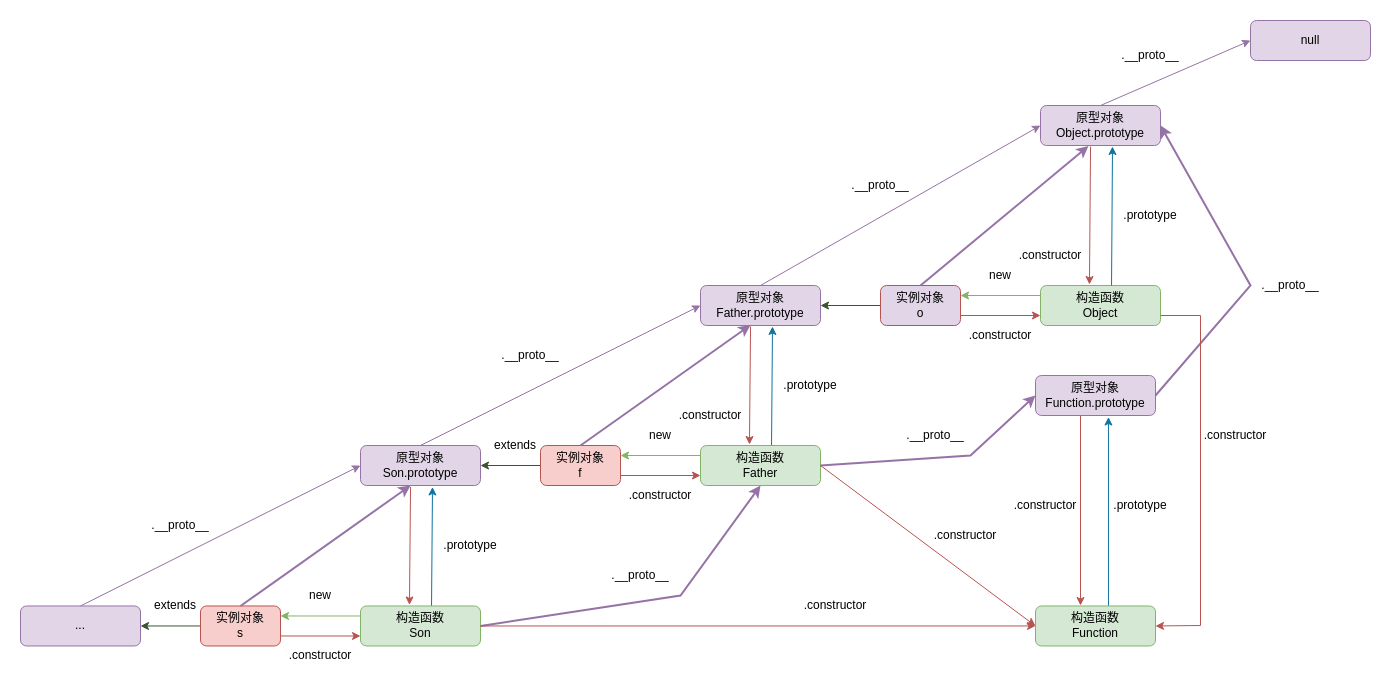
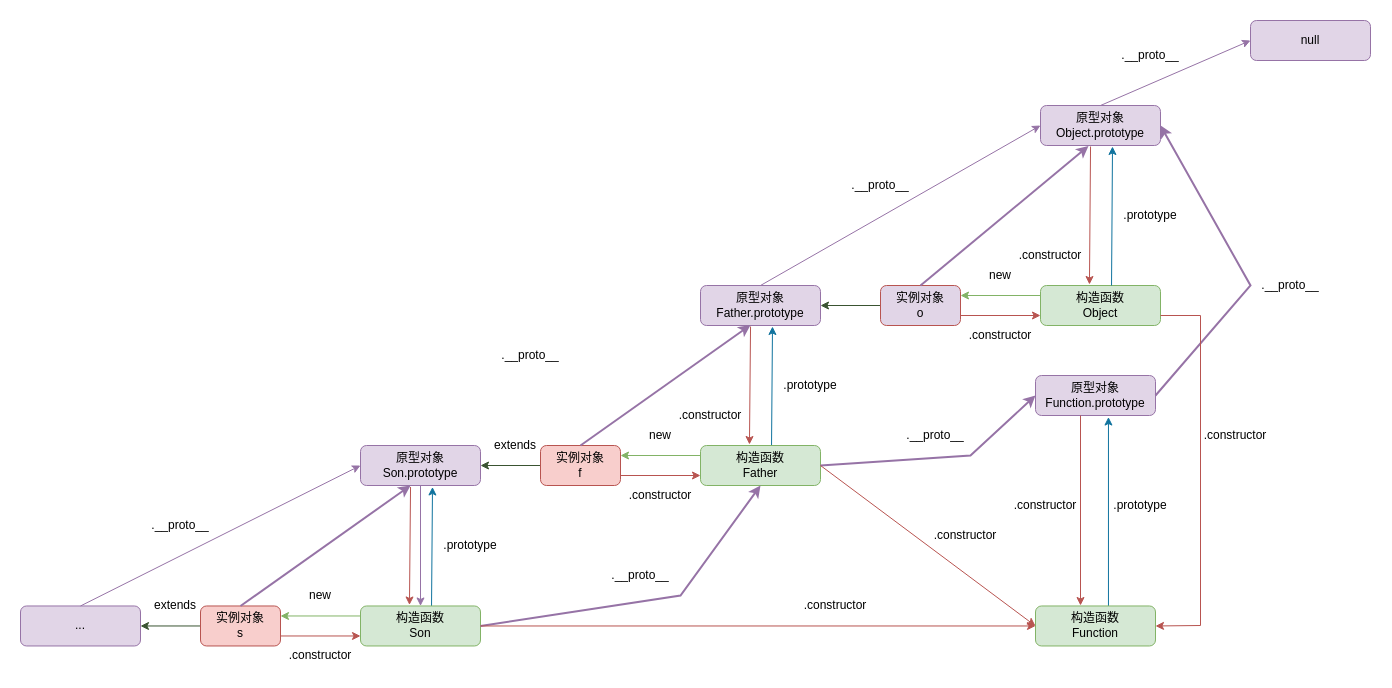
(558, 377) -> (421, 542)
